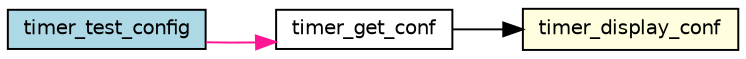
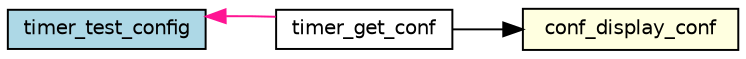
(631, 29) -> (631, 29)
(231, 43) -> (251, 16)
